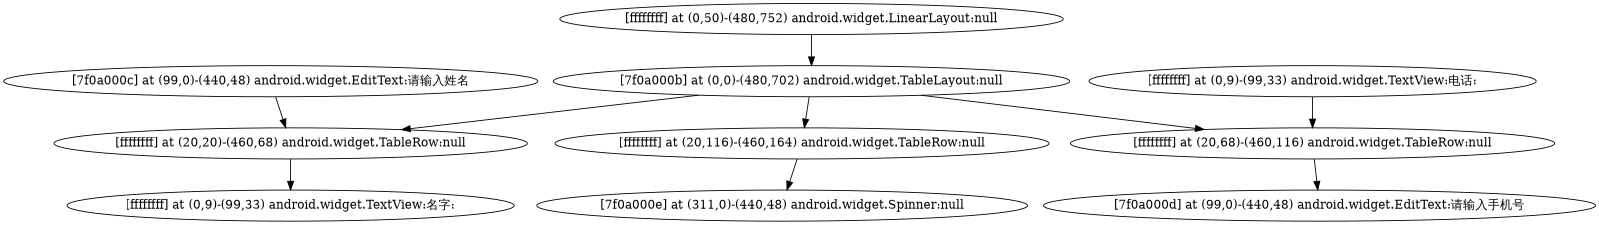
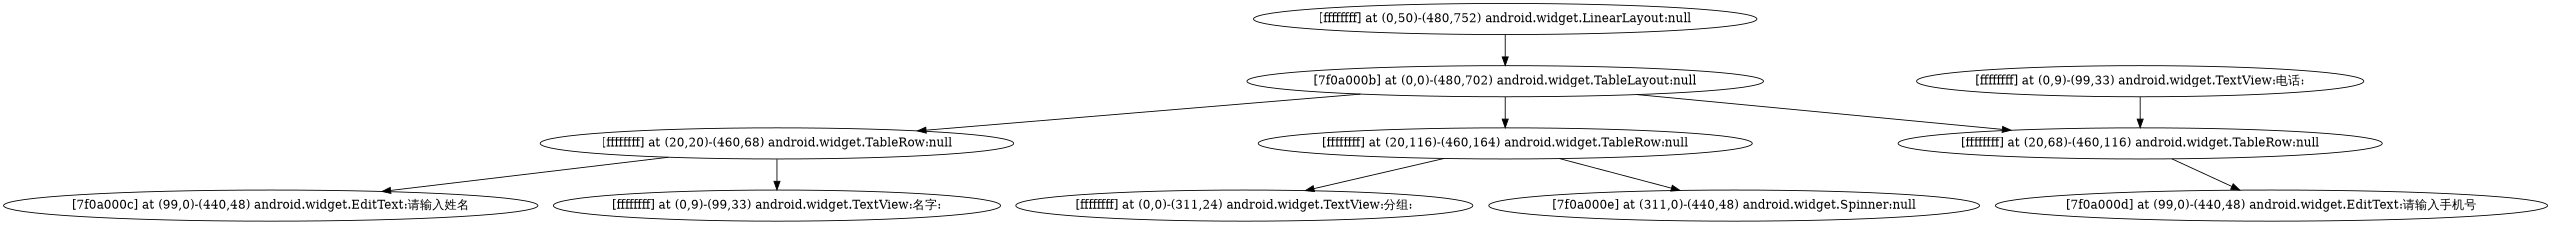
(279, 108) -> (529, 174)
none -> (1244, 206)
